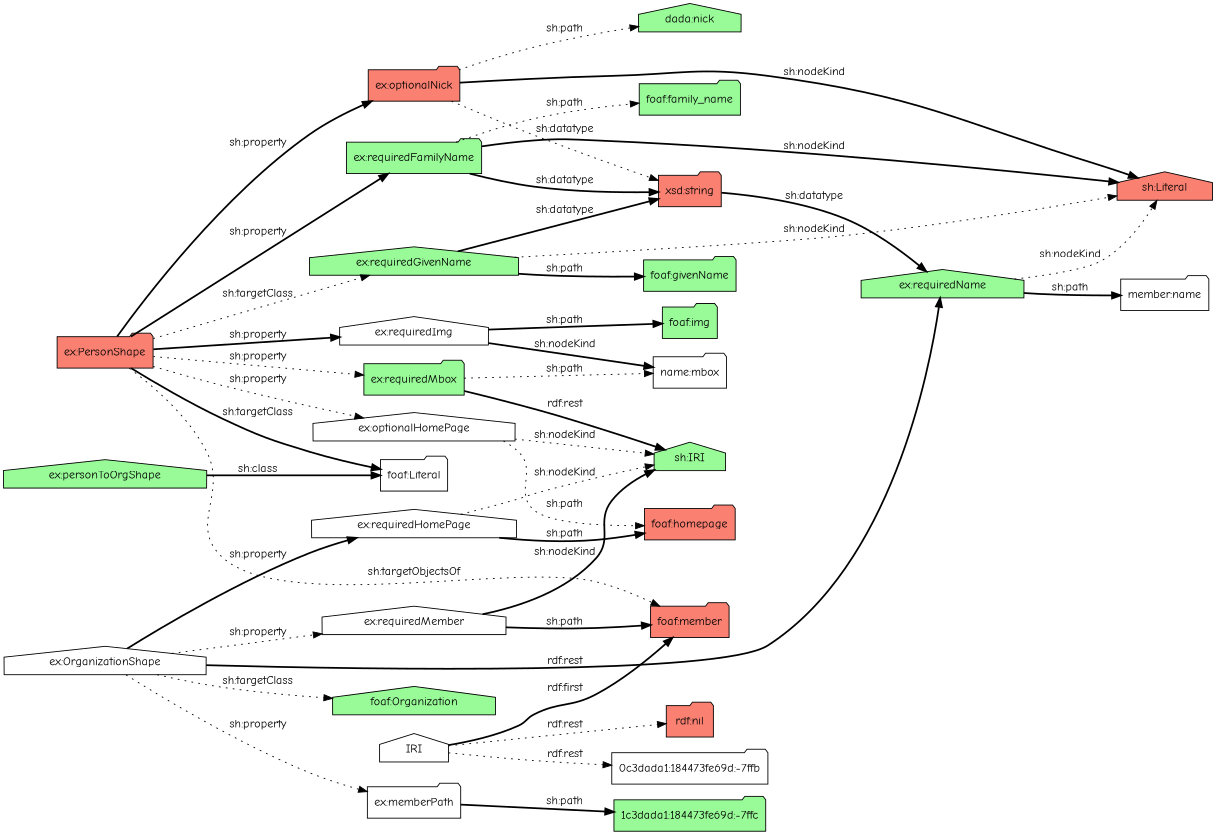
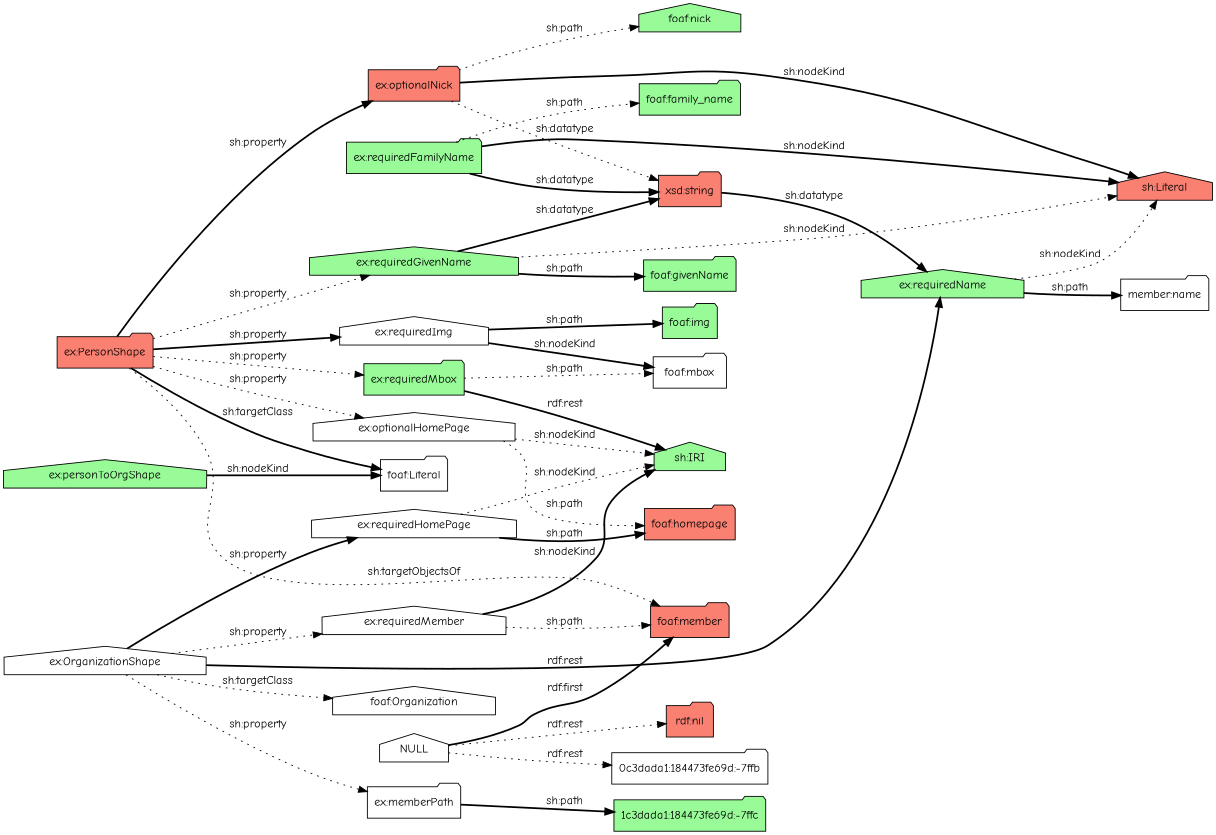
(690, 19) -> (690, 19)
(256, 258) -> none
(258, 294) -> (258, 294)
(690, 372) -> (690, 372)
(258, 469) -> (258, 469)
(574, 628) -> (574, 628)
(414, 702) -> (414, 702)
(414, 749) -> (414, 749)
